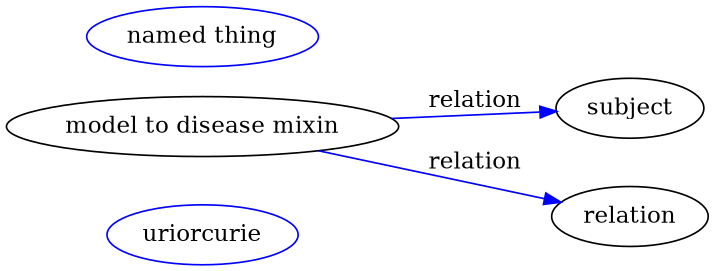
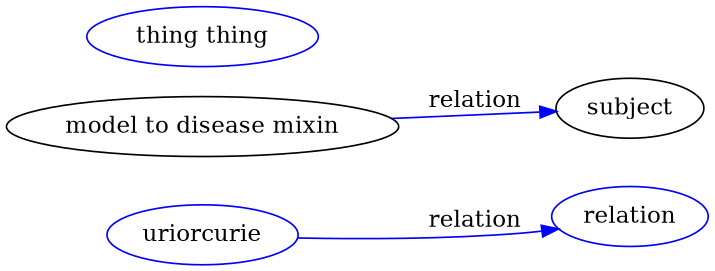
(203, 37) -> (203, 37)
(431, 175) -> (420, 238)
(630, 216) -> (630, 216)
